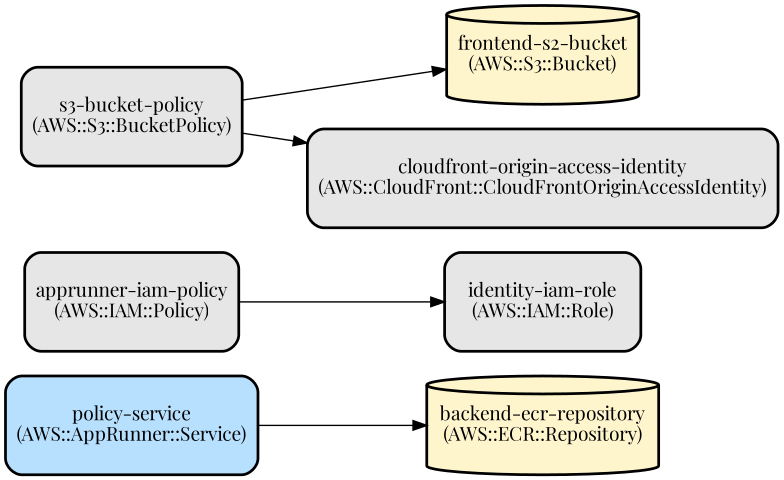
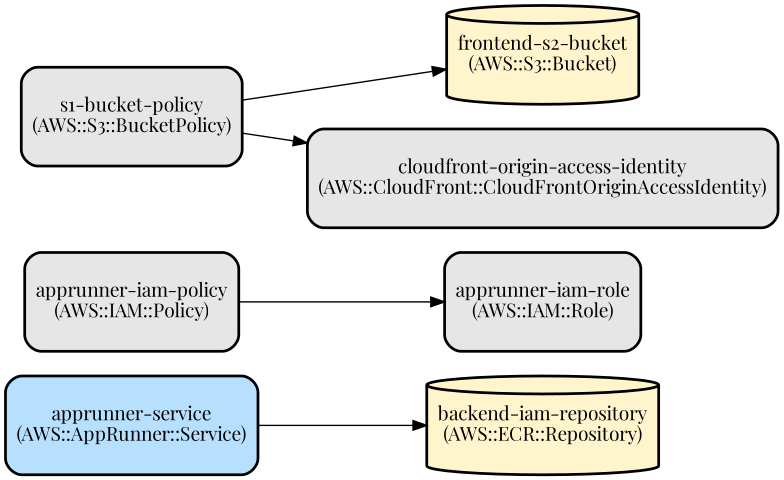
(132, 117) -> (132, 117)
(543, 302) -> (543, 302)
(132, 425) -> (132, 425)
(543, 425) -> (543, 425)
